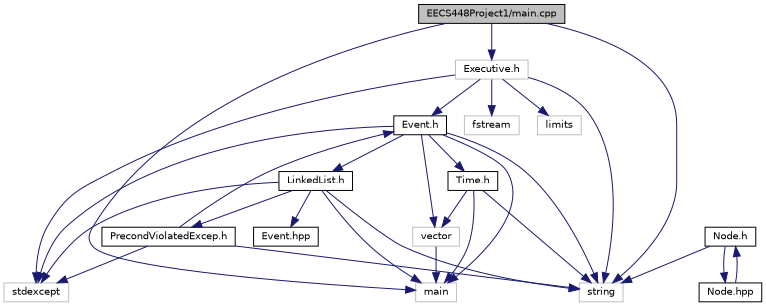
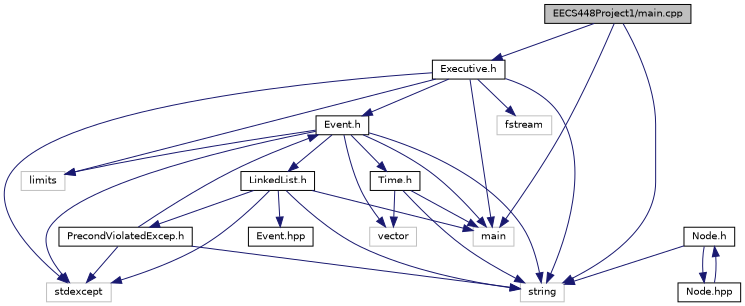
(492, 70) -> (469, 70)
none -> (195, 149)
(436, 253) -> (480, 148)
